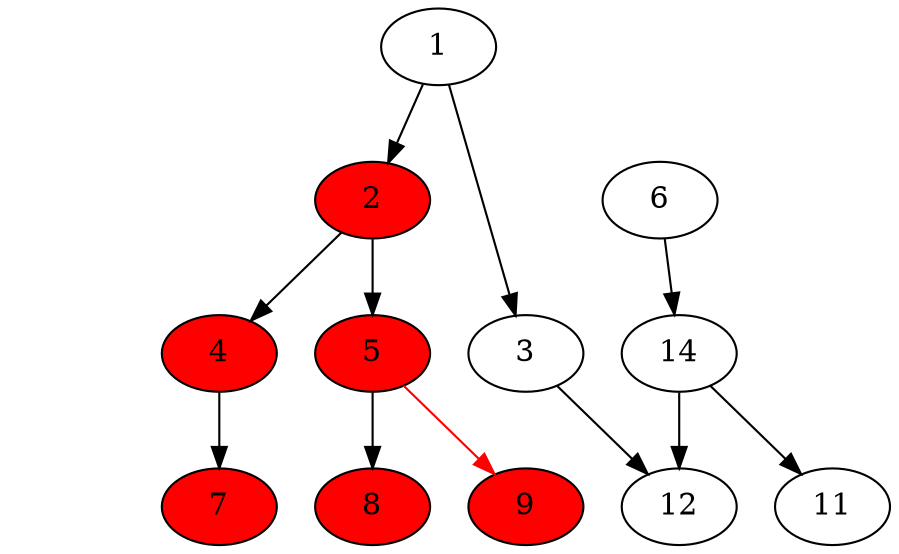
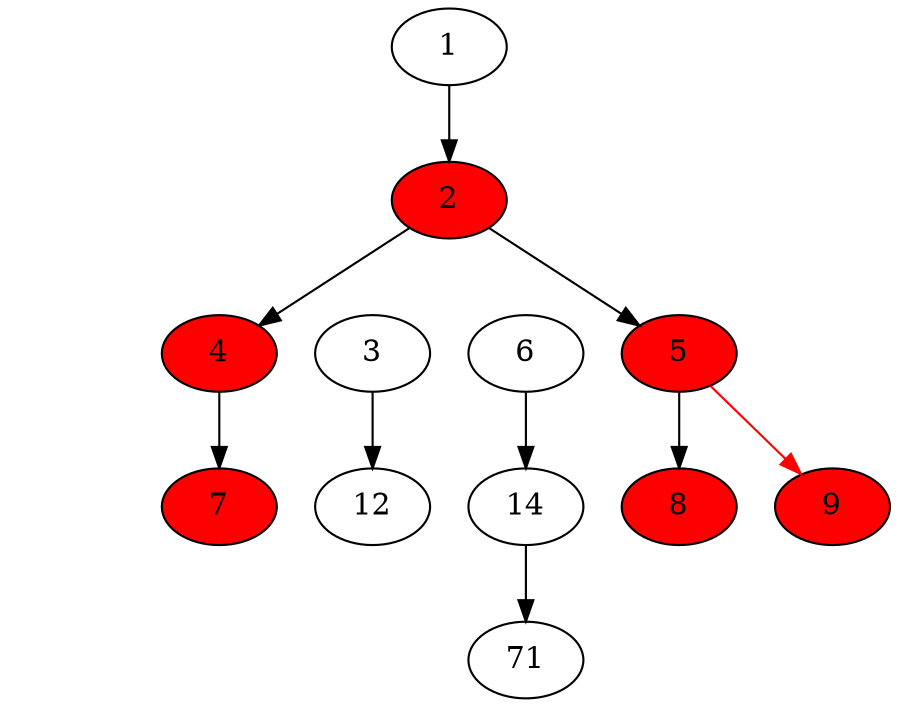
(479, 190) -> none
(679, 420) -> none
(833, 507) -> (526, 660)
